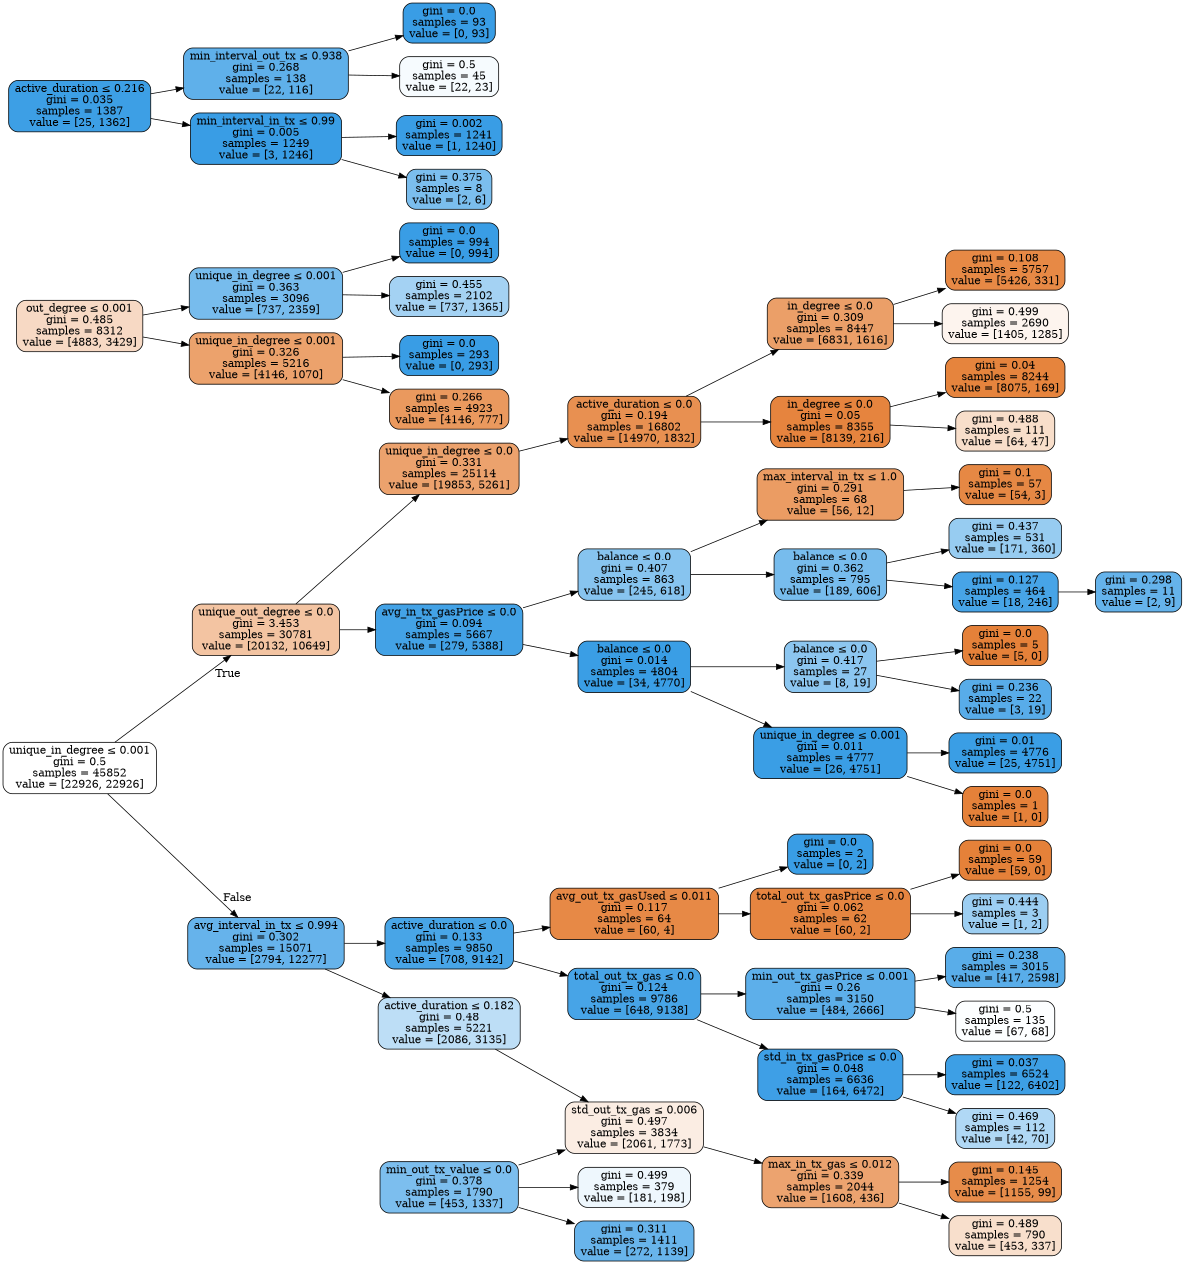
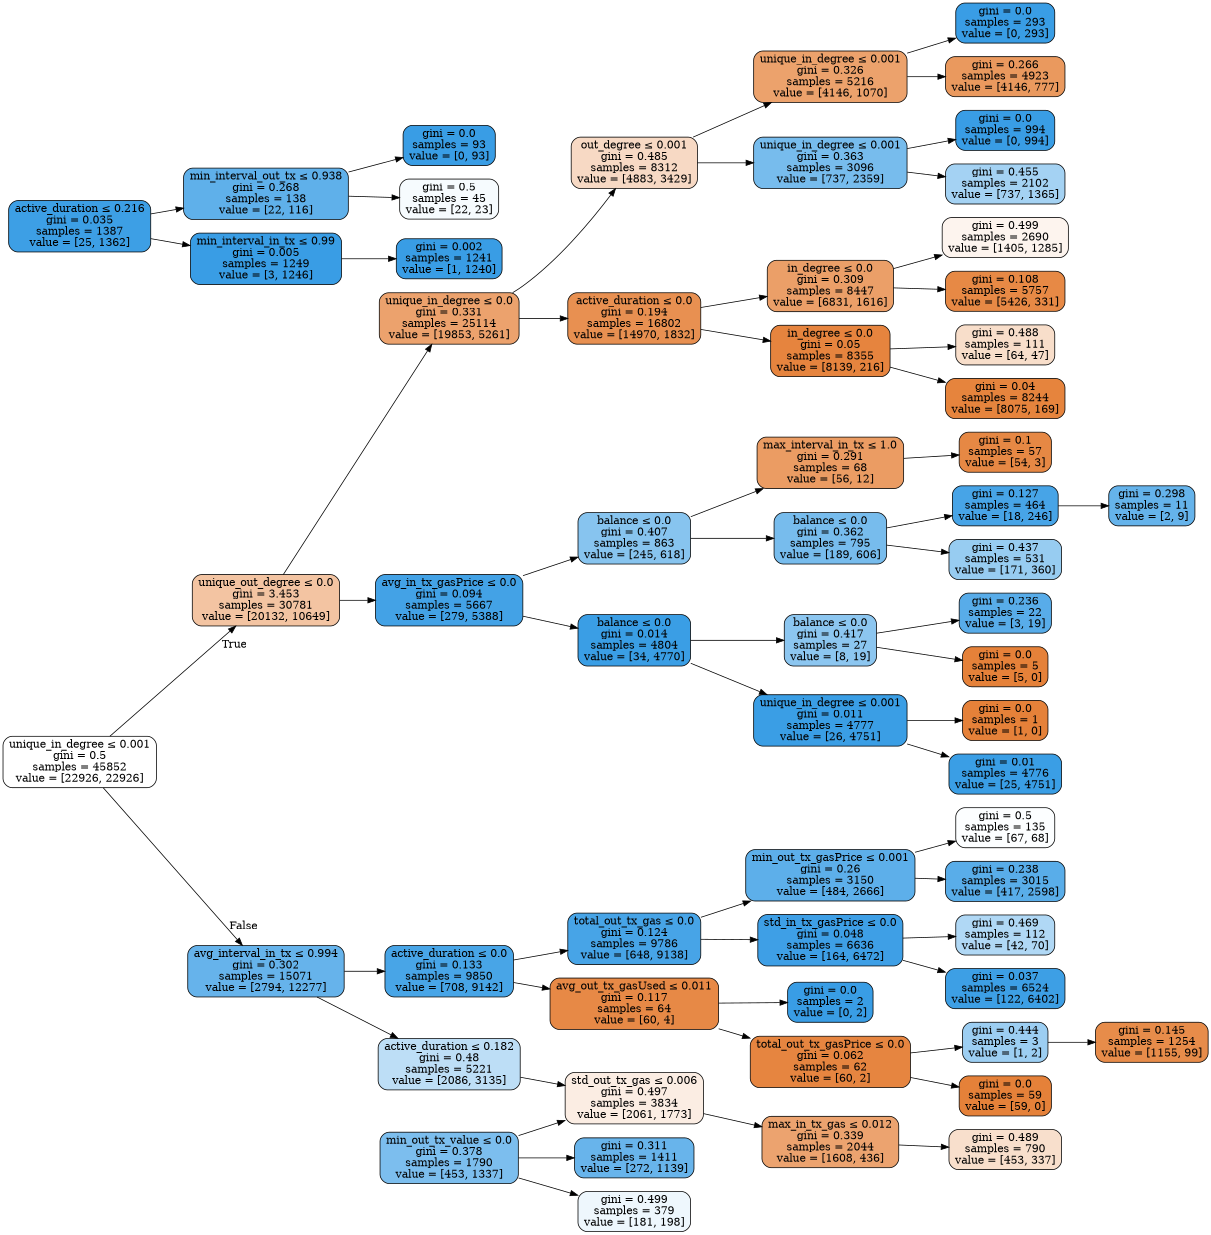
(449, 189) -> none
none -> (566, 248)
(920, 1182) -> (1068, 1042)
